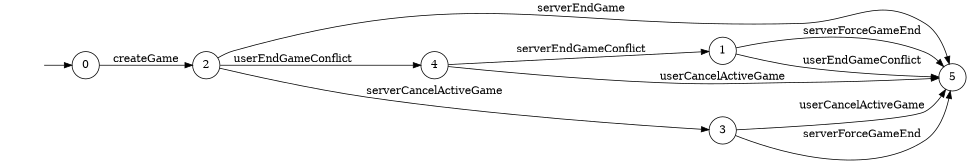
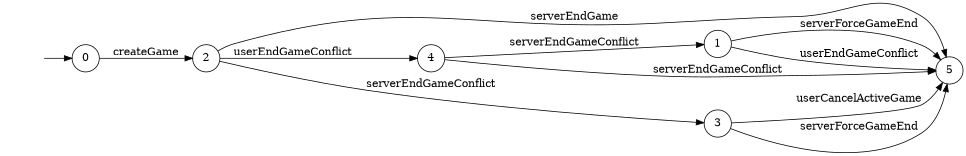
(723, 77) -> (718, 70)
(435, 91) -> (431, 84)
